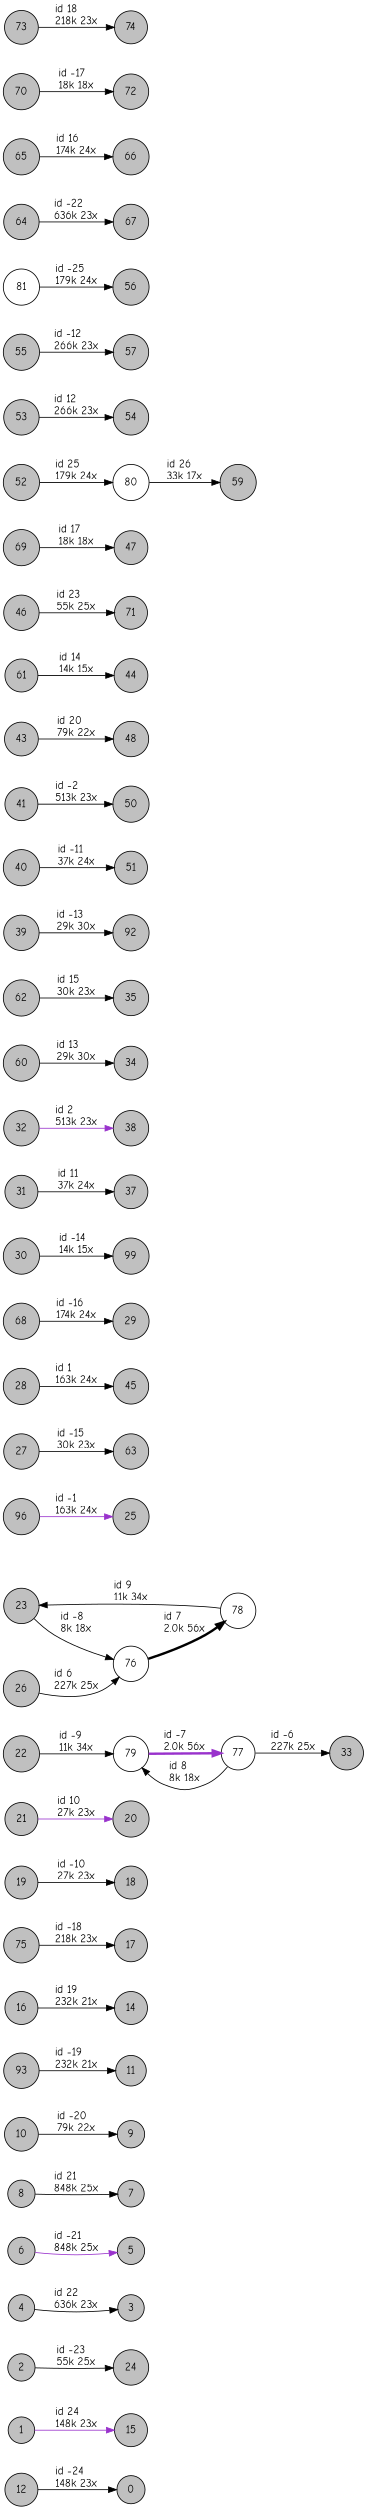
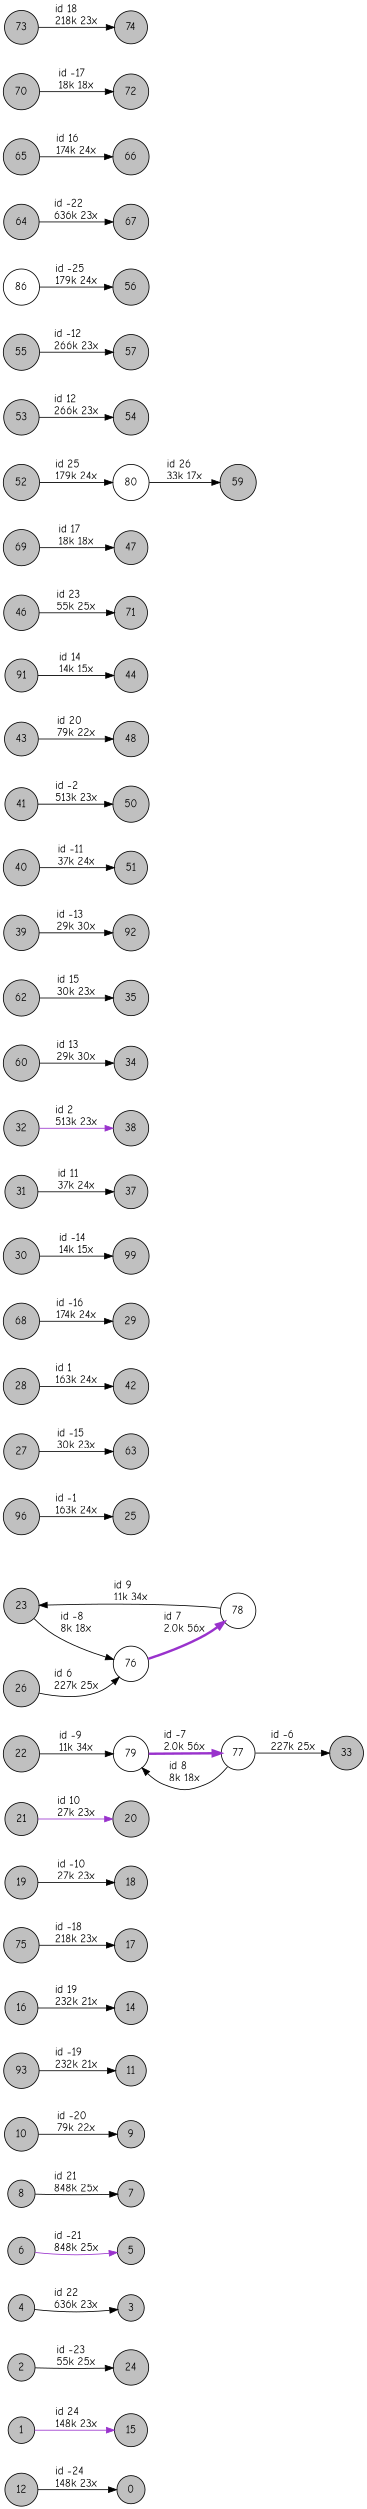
(21, 287) -> (21, 287)
(21, 676) -> (21, 676)
(131, 1386) -> (131, 1386)
(72, 1517) -> (72, 1517)
(184, 1645) -> (184, 1645)
